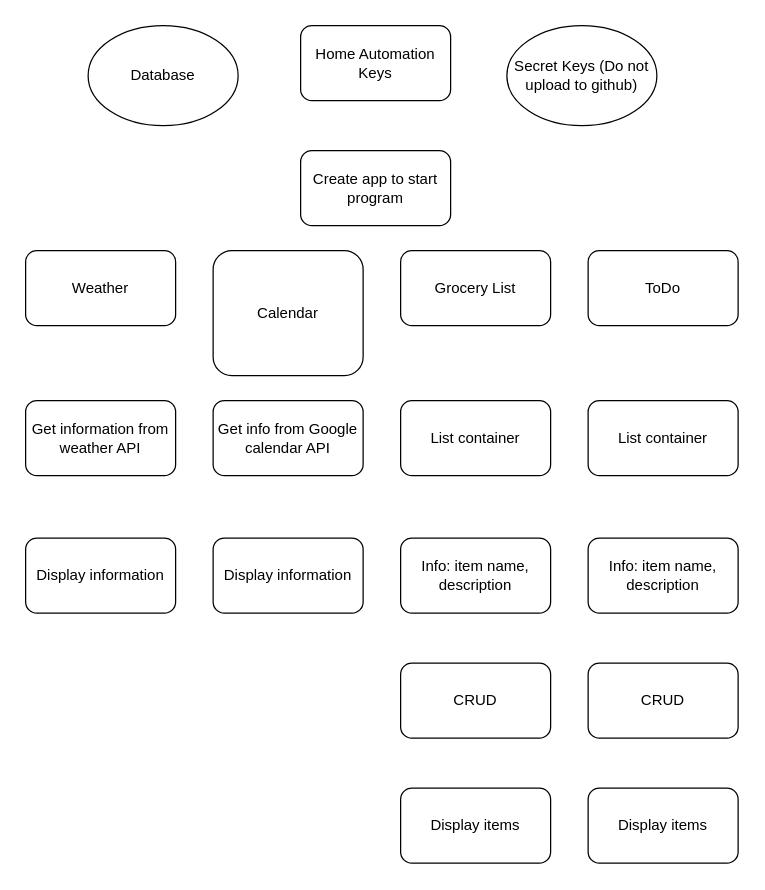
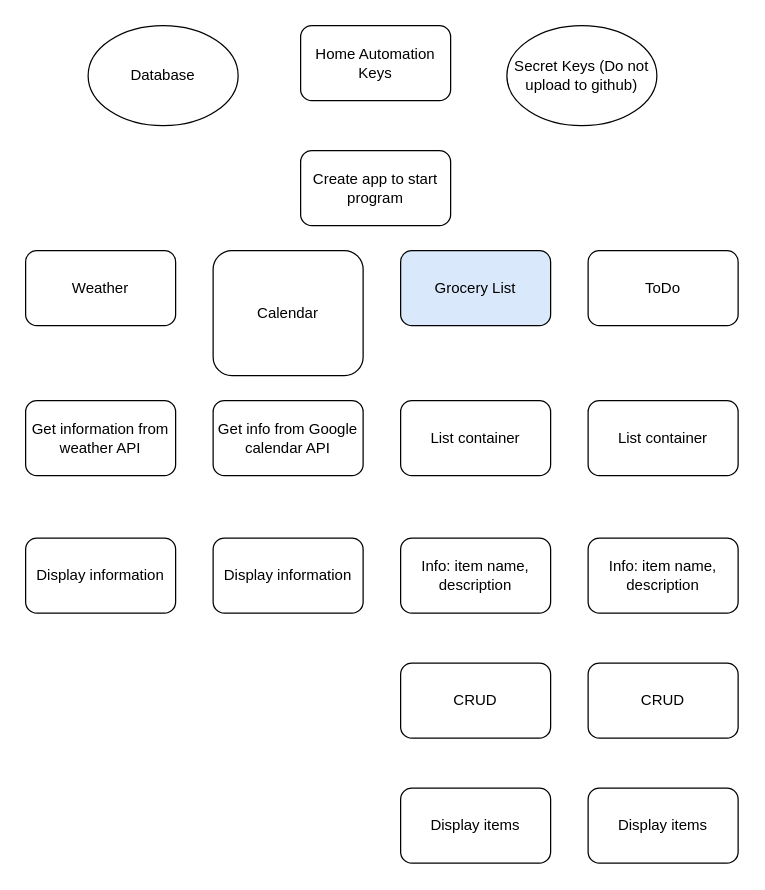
(476, 288) -> (476, 288)
